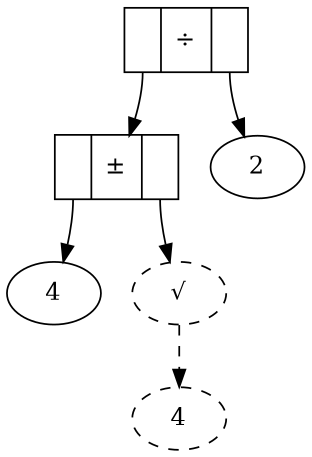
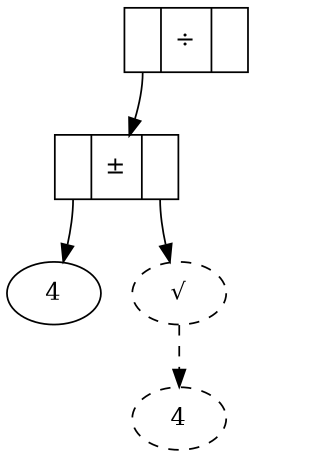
(258, 167) -> none
